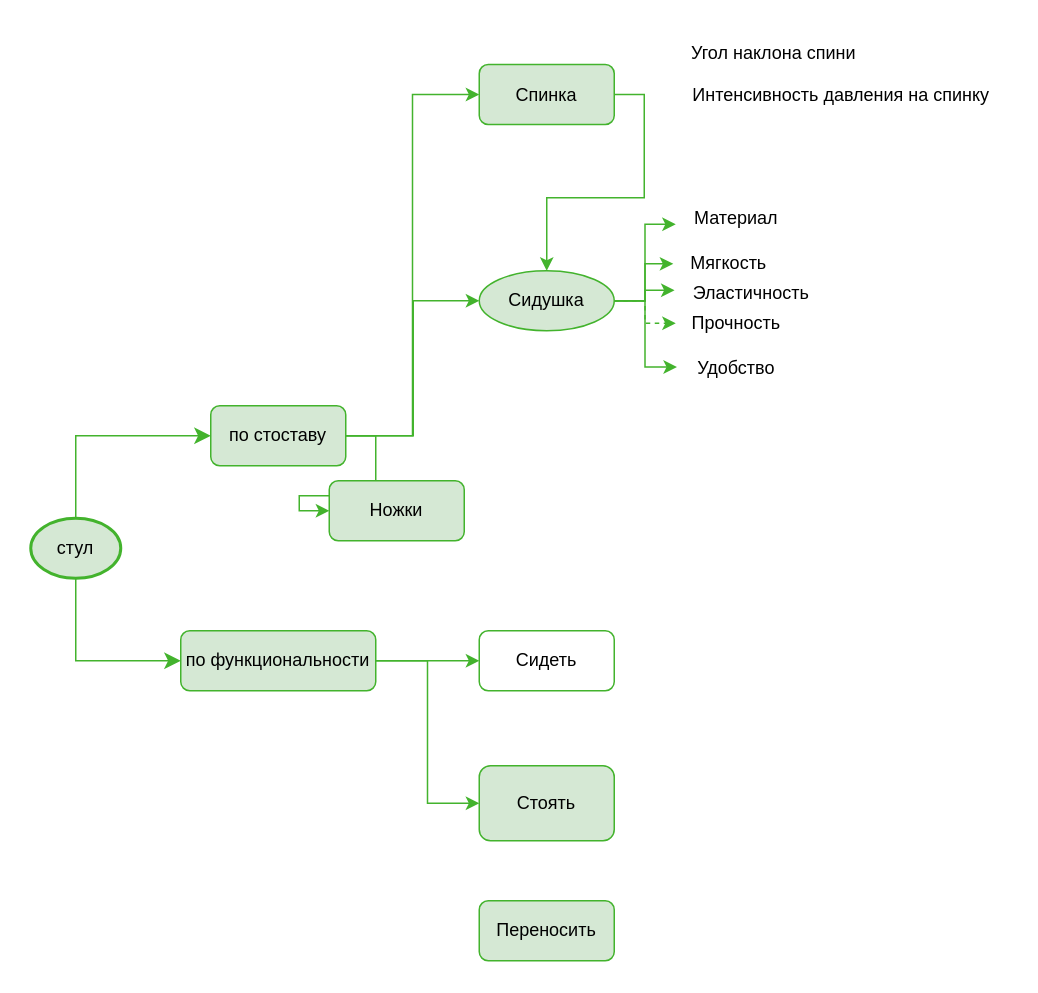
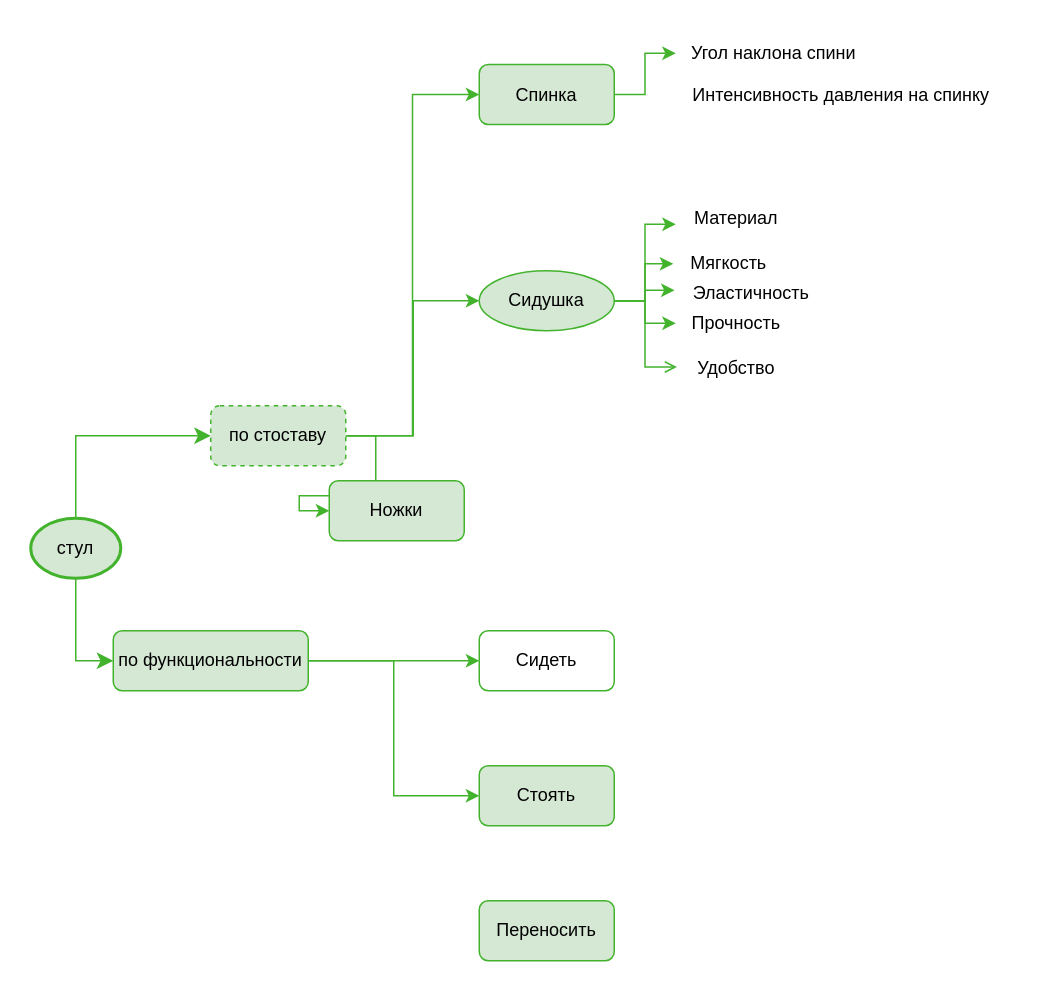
(617, 198) -> (645, 65)
(656, 323) -> (656, 323)
(665, 367) -> (666, 367)
(278, 436) -> (278, 436)
(278, 661) -> (211, 661)
(547, 803) -> (547, 796)
